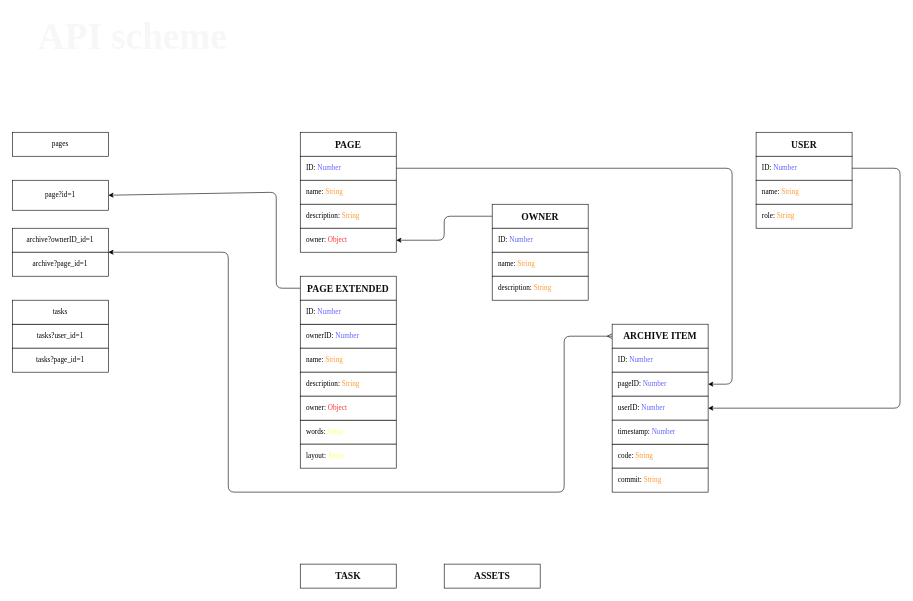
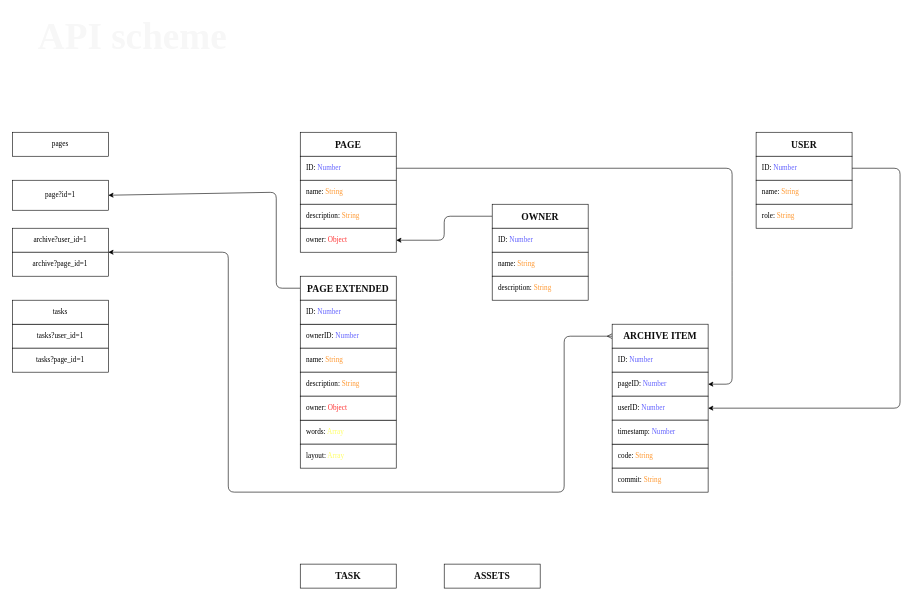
(60, 240) -> (60, 240)
